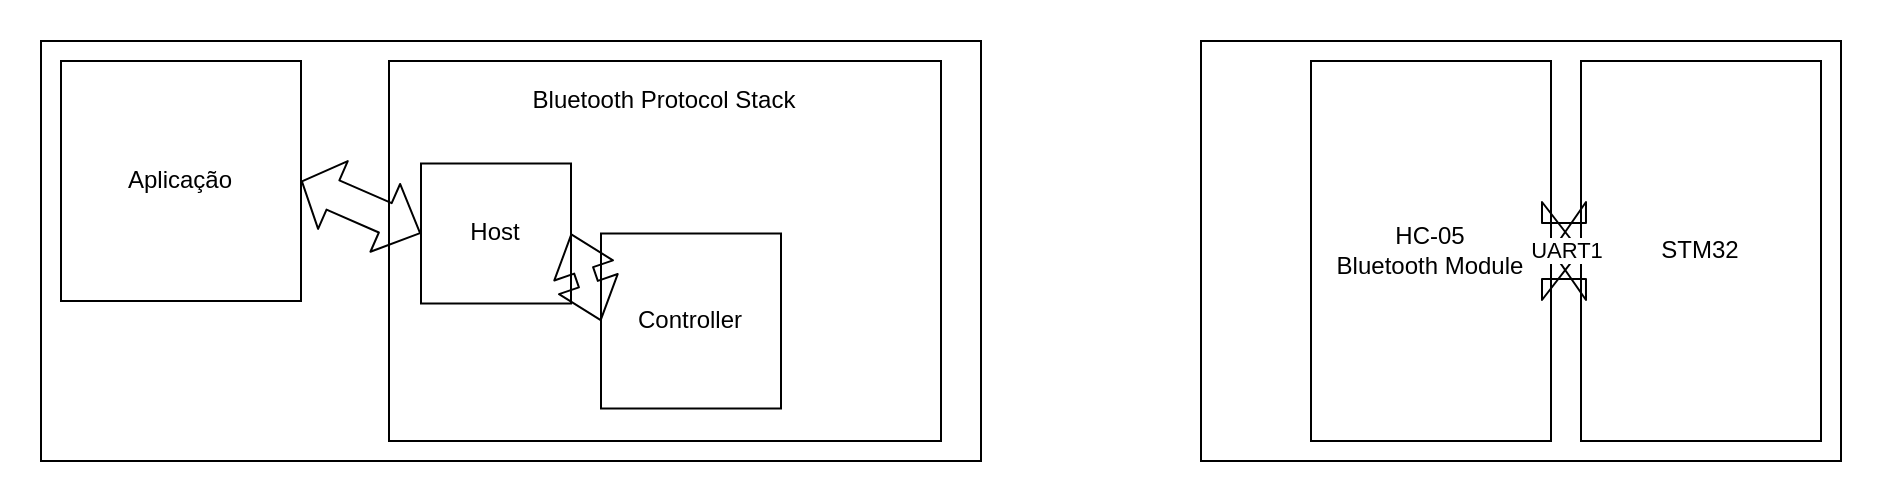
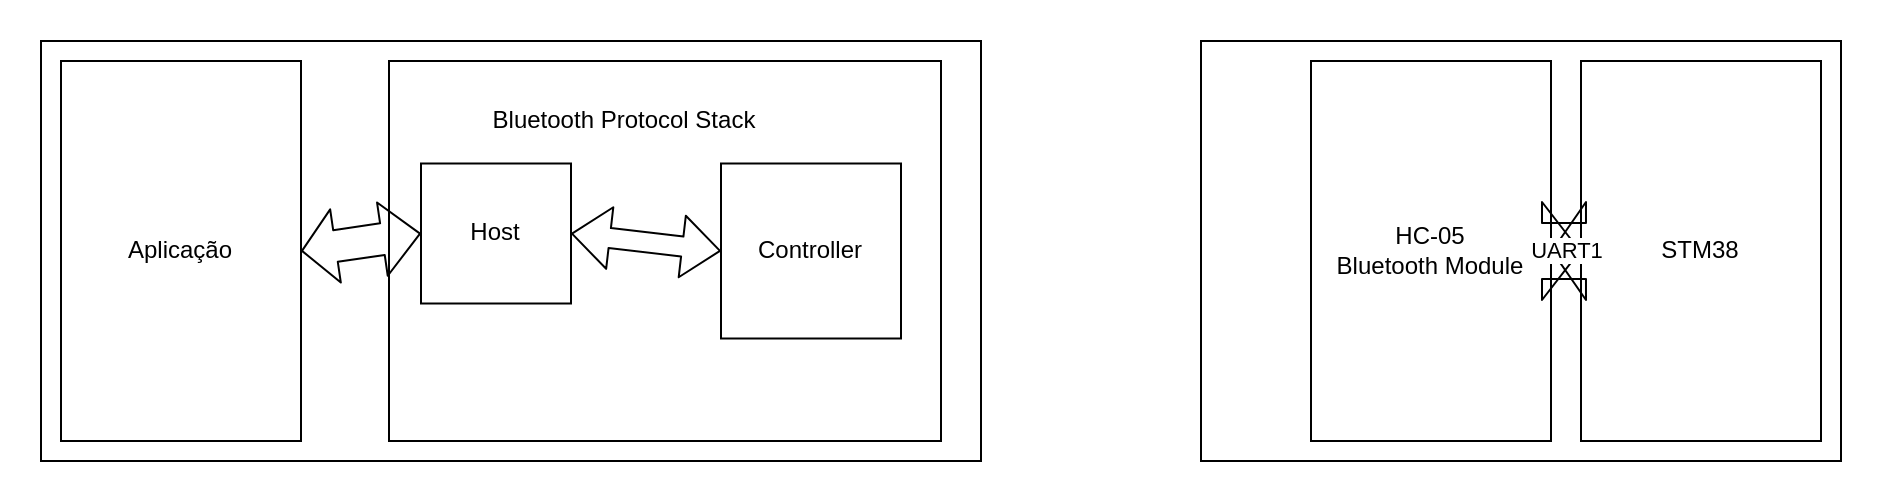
(665, 101) -> (625, 121)
(181, 181) -> (181, 251)
(1701, 251) -> (1701, 251)
(691, 321) -> (811, 251)
